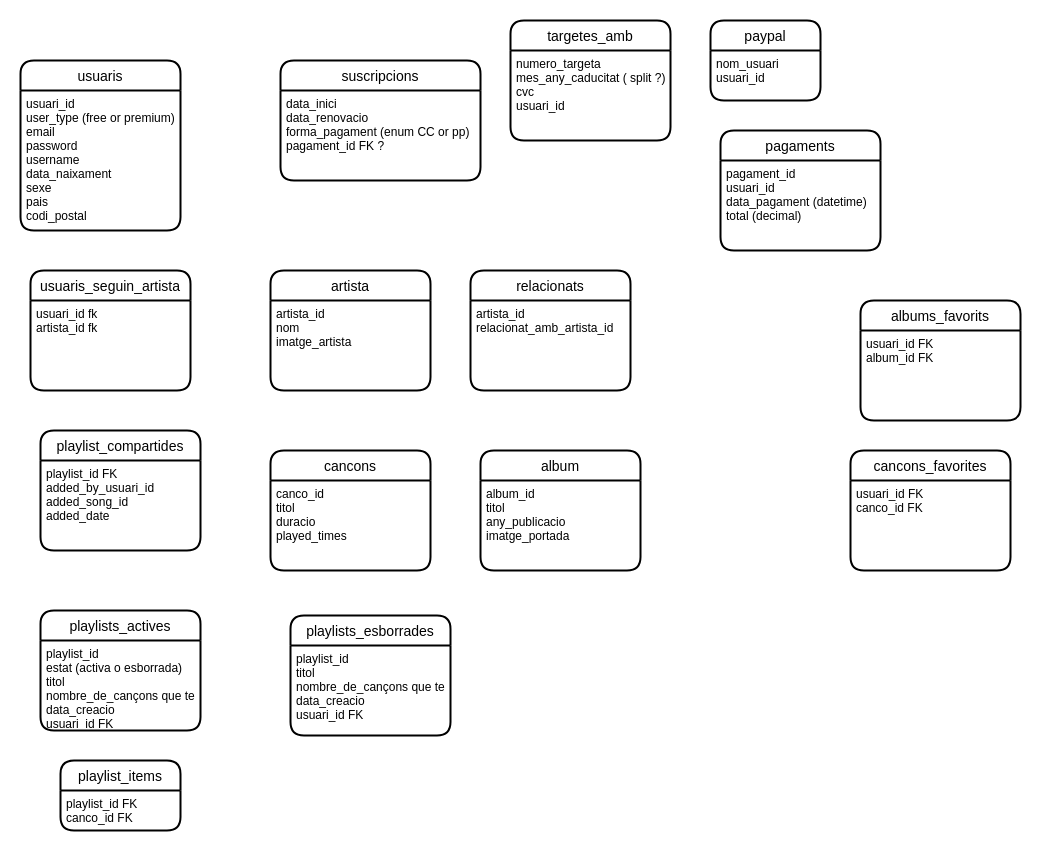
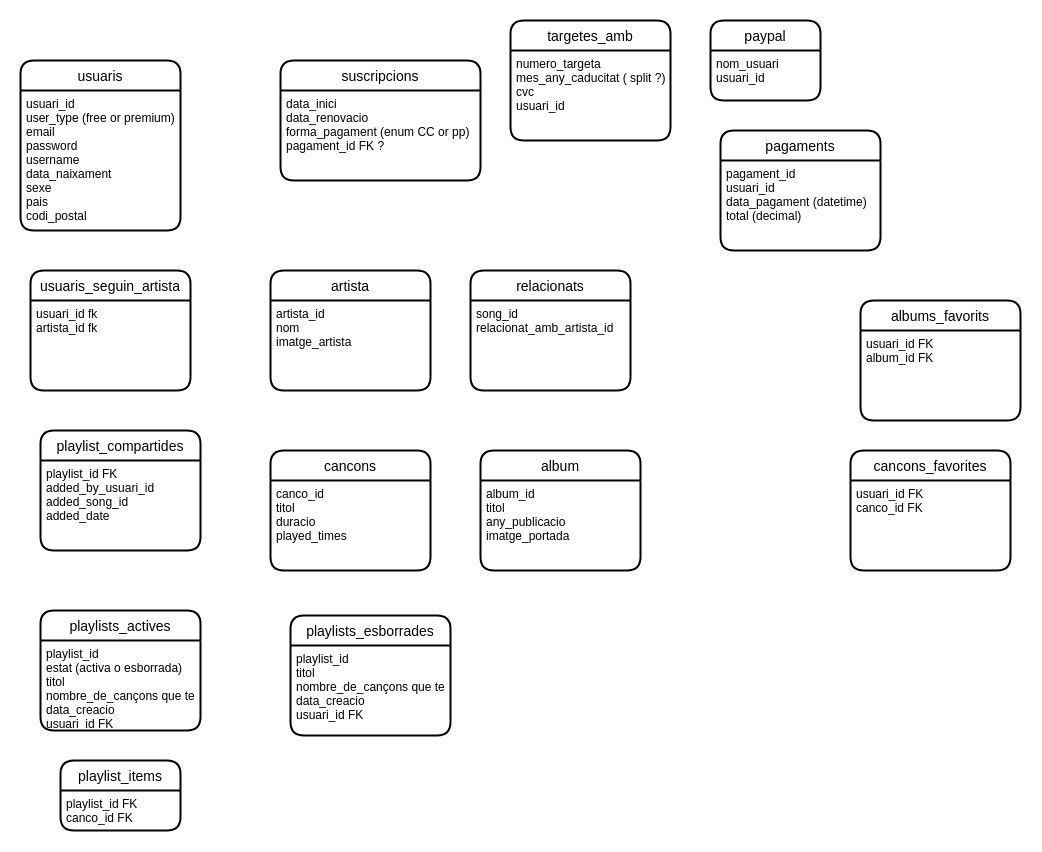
(506, 314) -> (498, 314)
